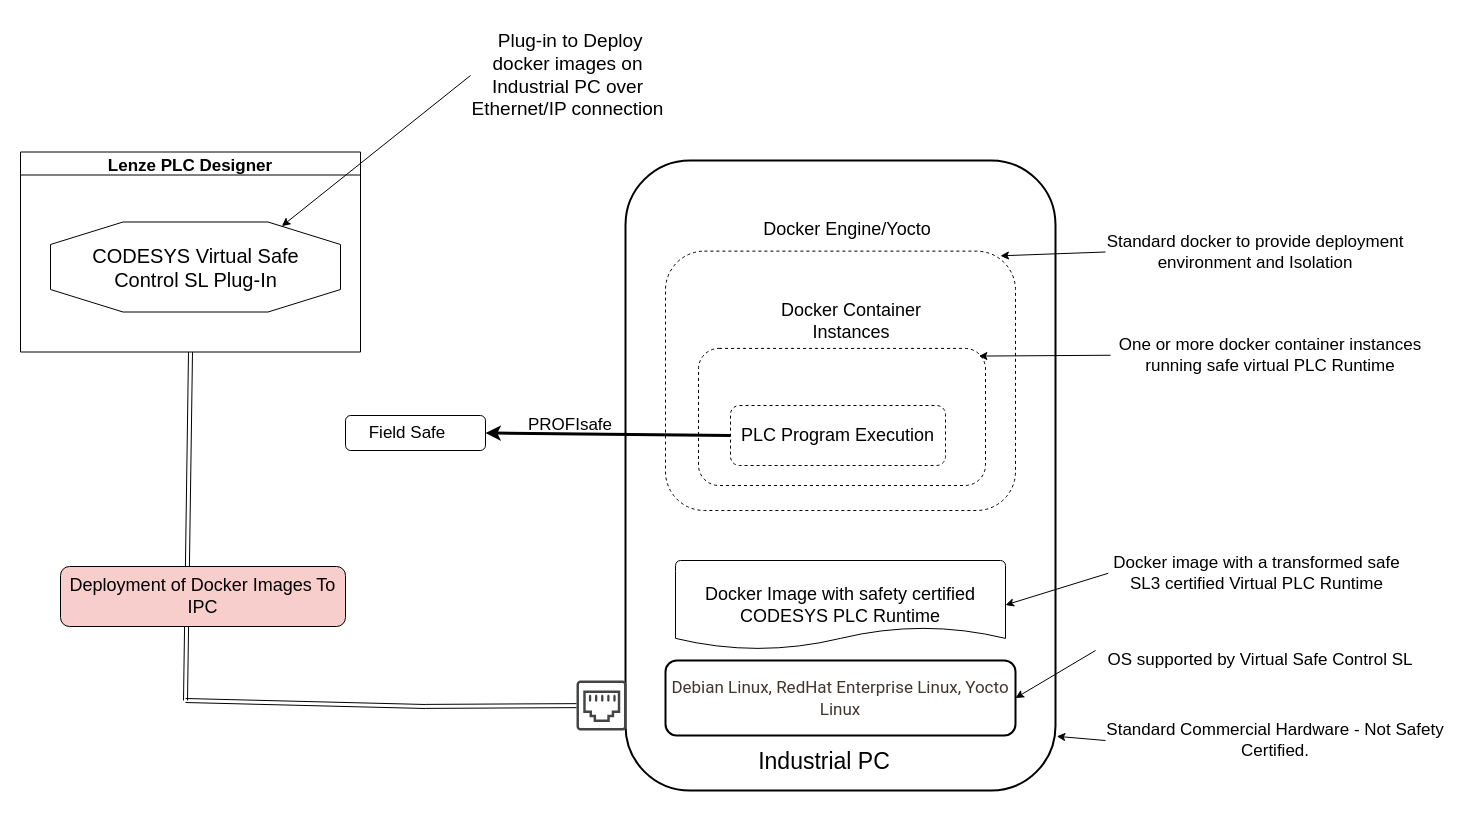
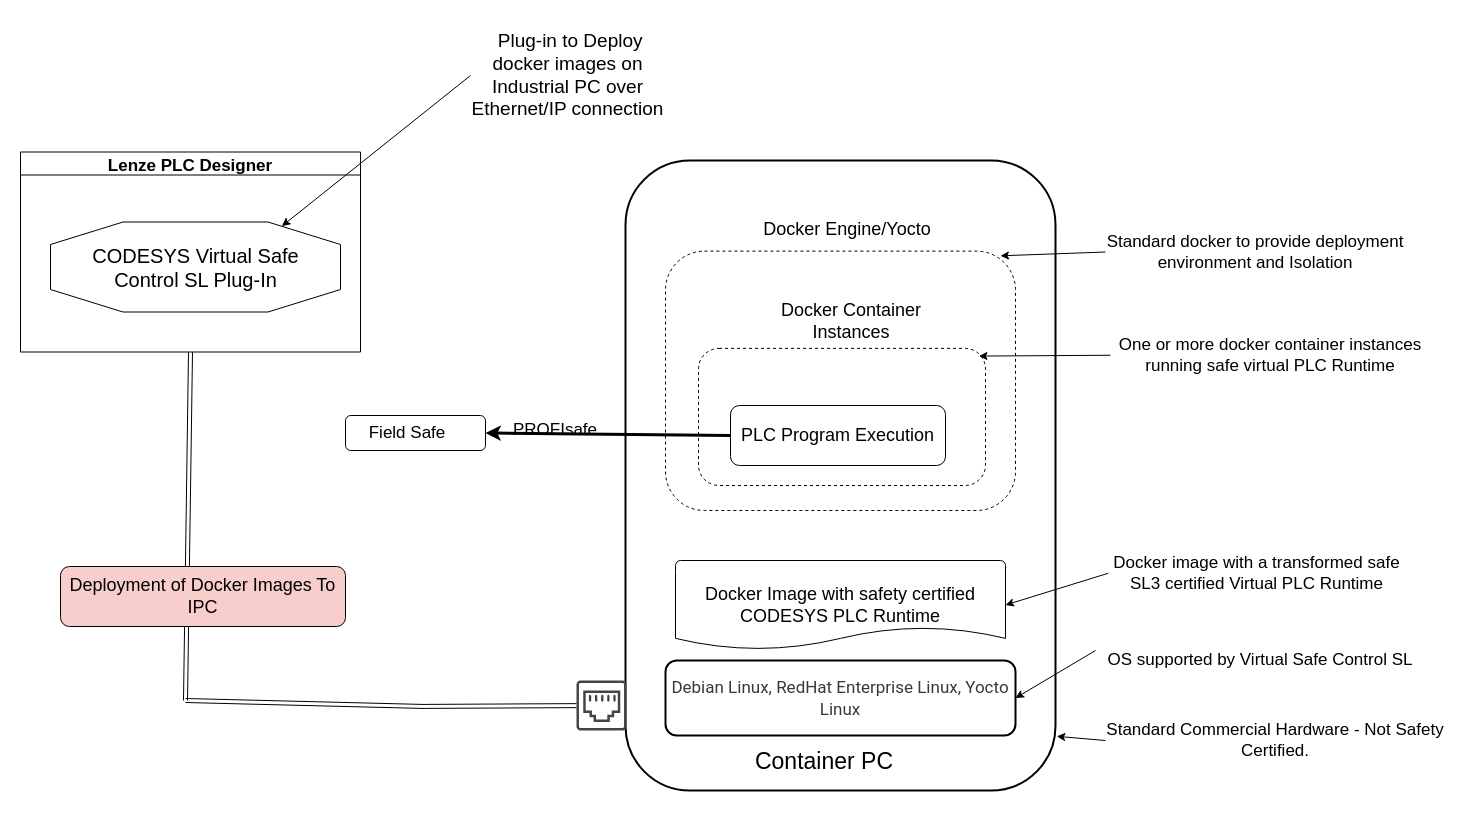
(571, 426) -> (556, 431)
(838, 436) -> (838, 436)
(825, 776) -> (825, 776)
